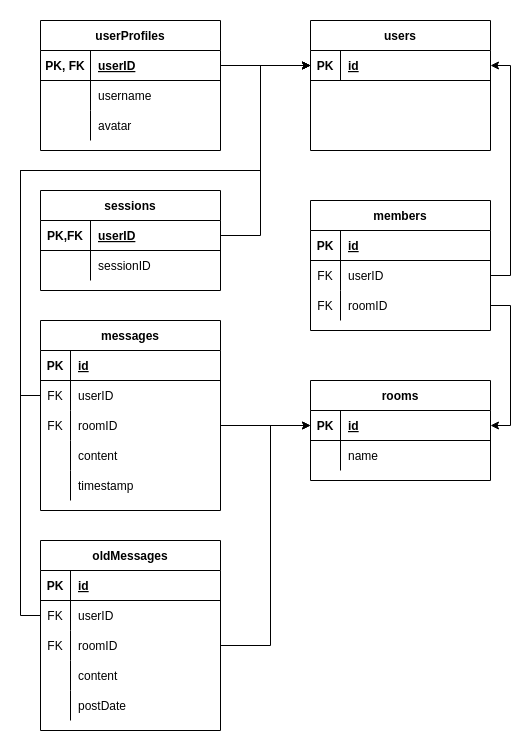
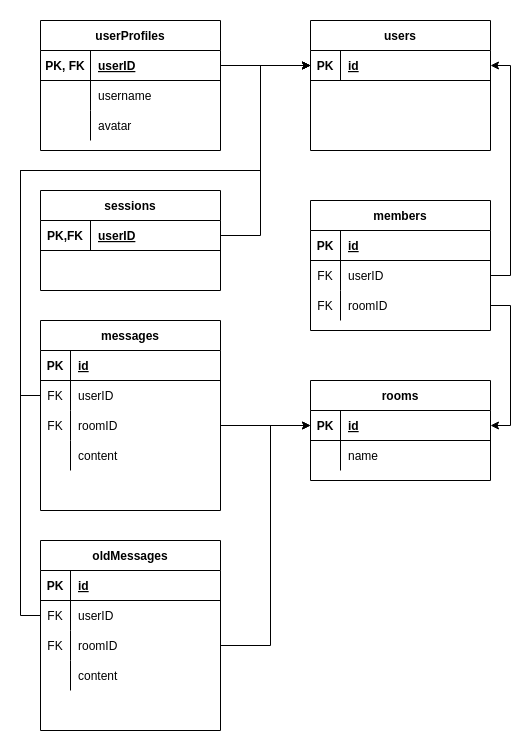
(156, 266) -> none
(146, 486) -> none
(146, 706) -> none
